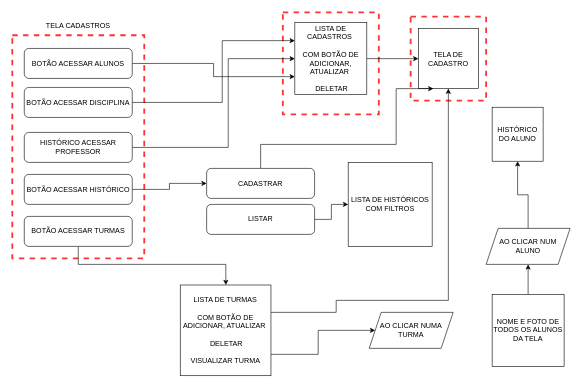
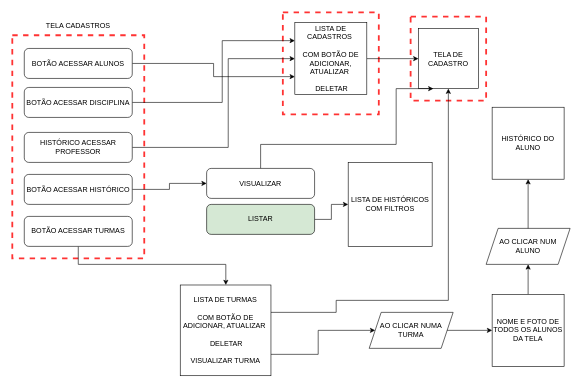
(518, 134) -> (528, 143)
(261, 183) -> (261, 183)
(261, 219) -> (261, 219)
none -> (468, 330)
